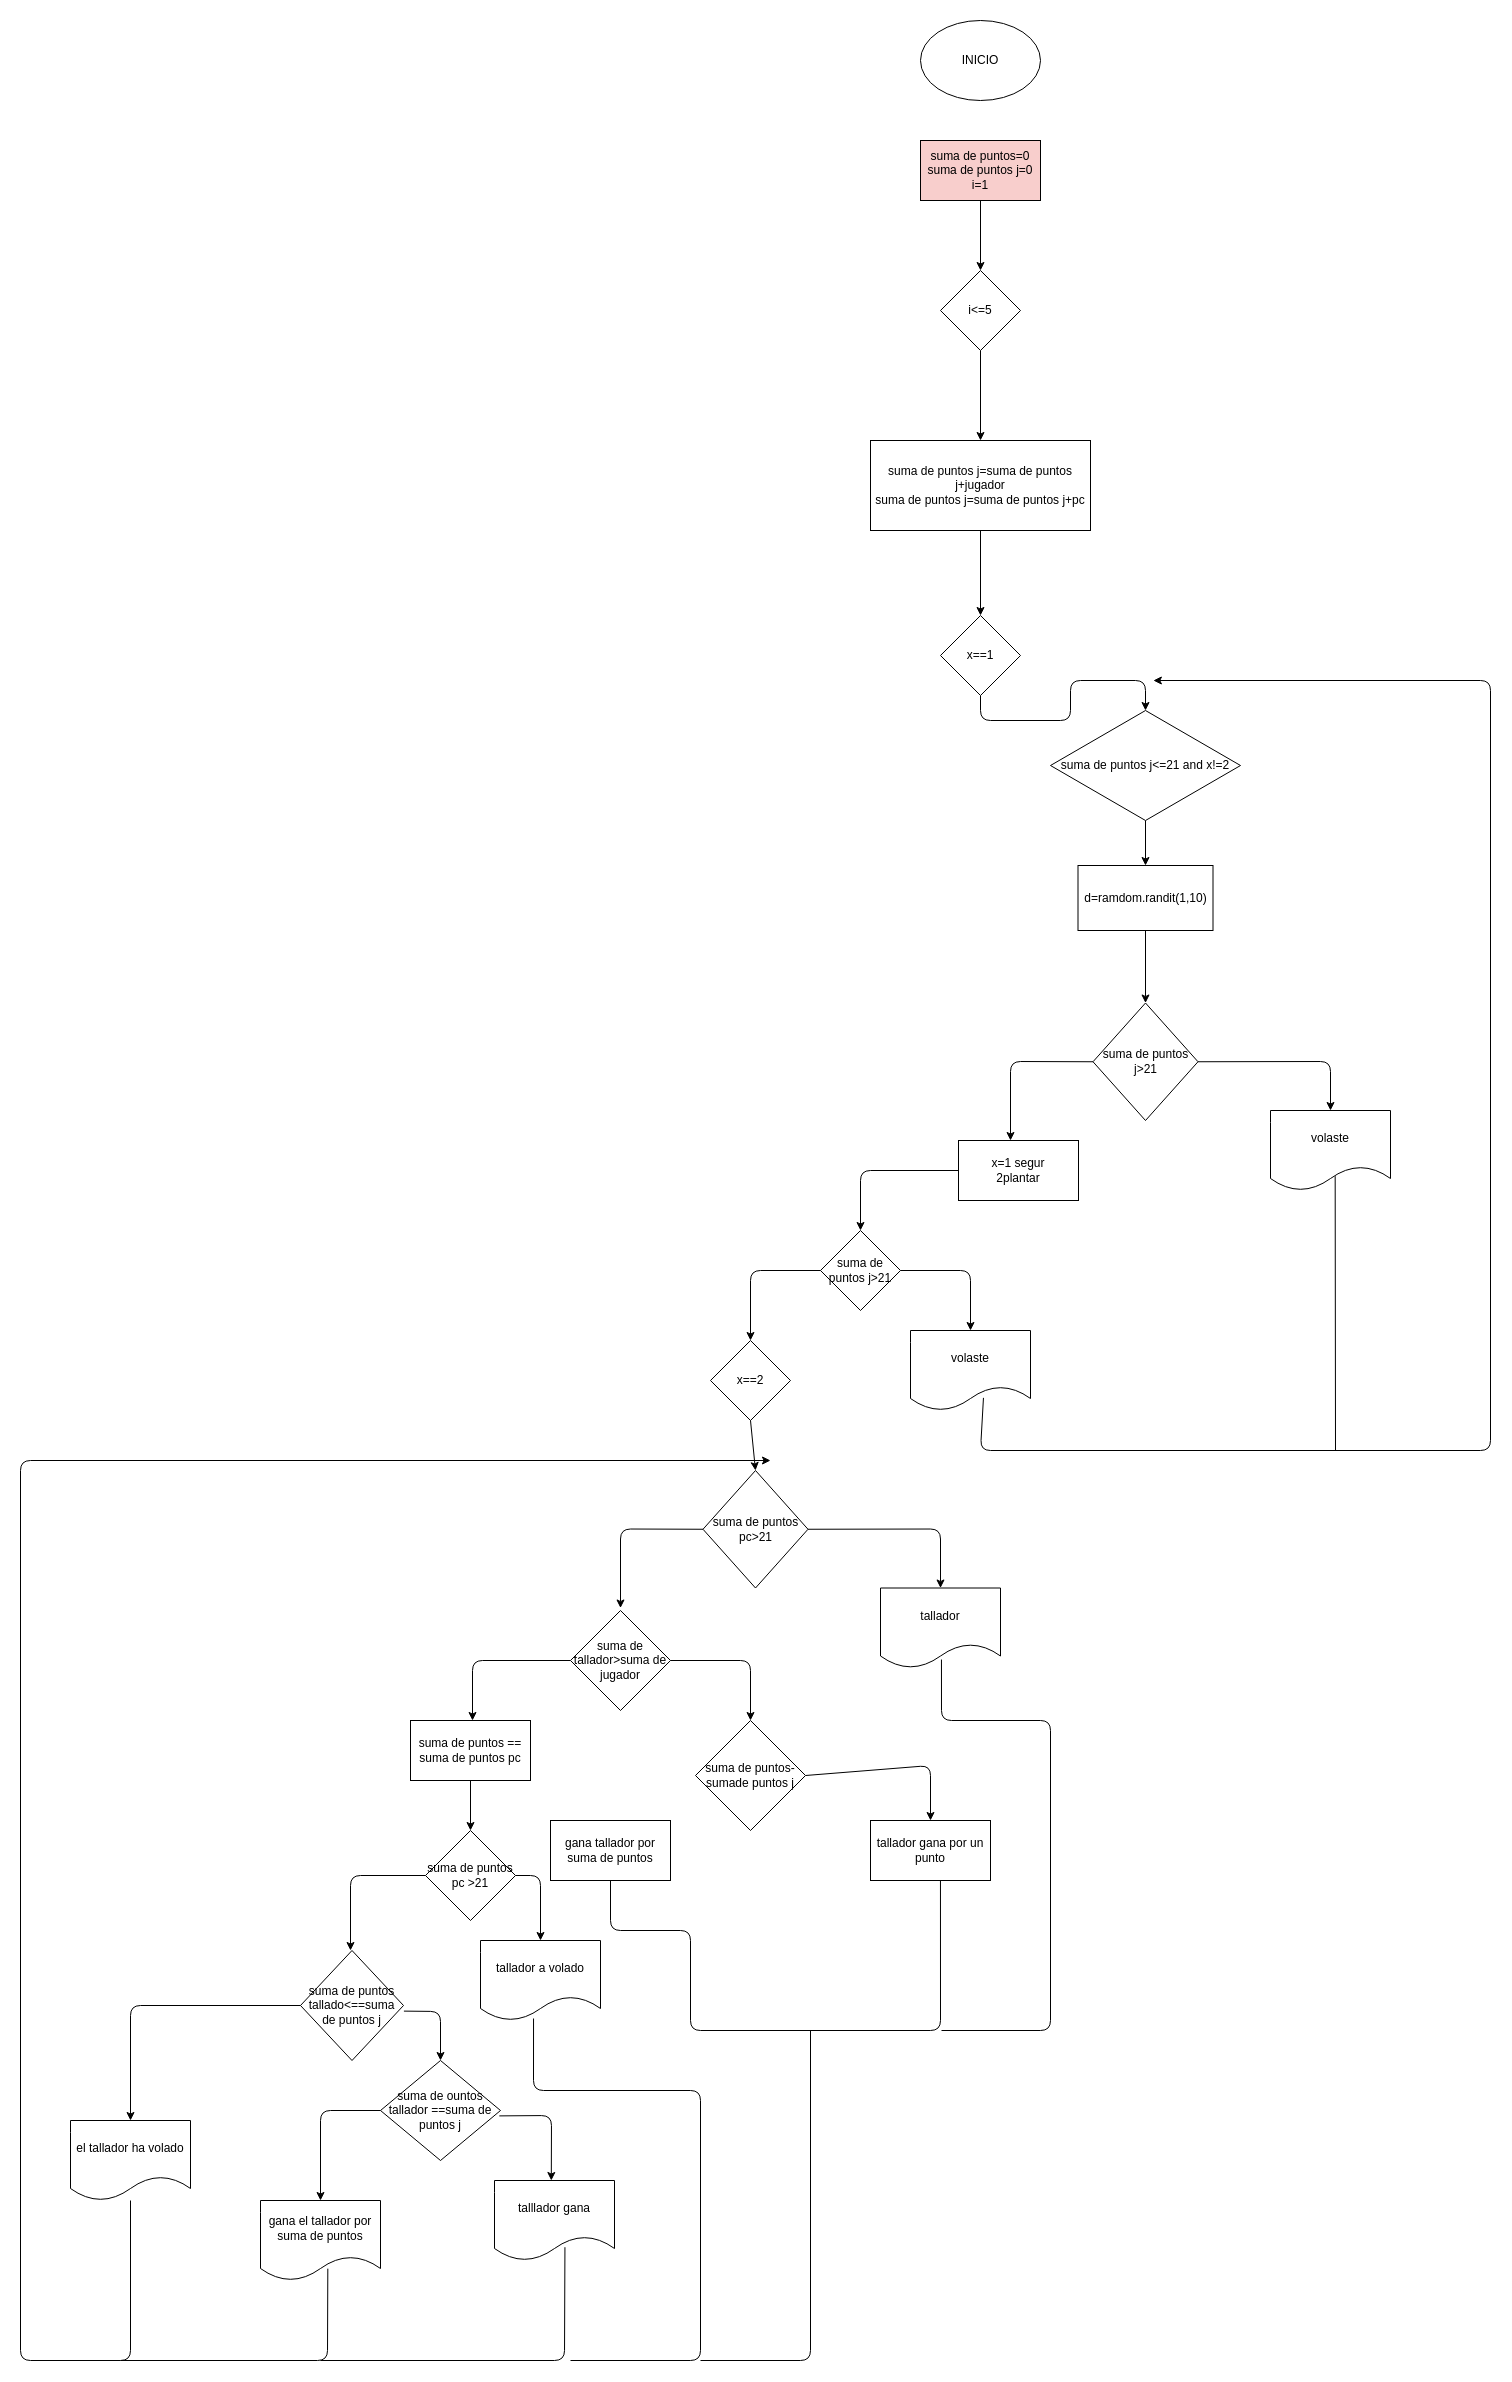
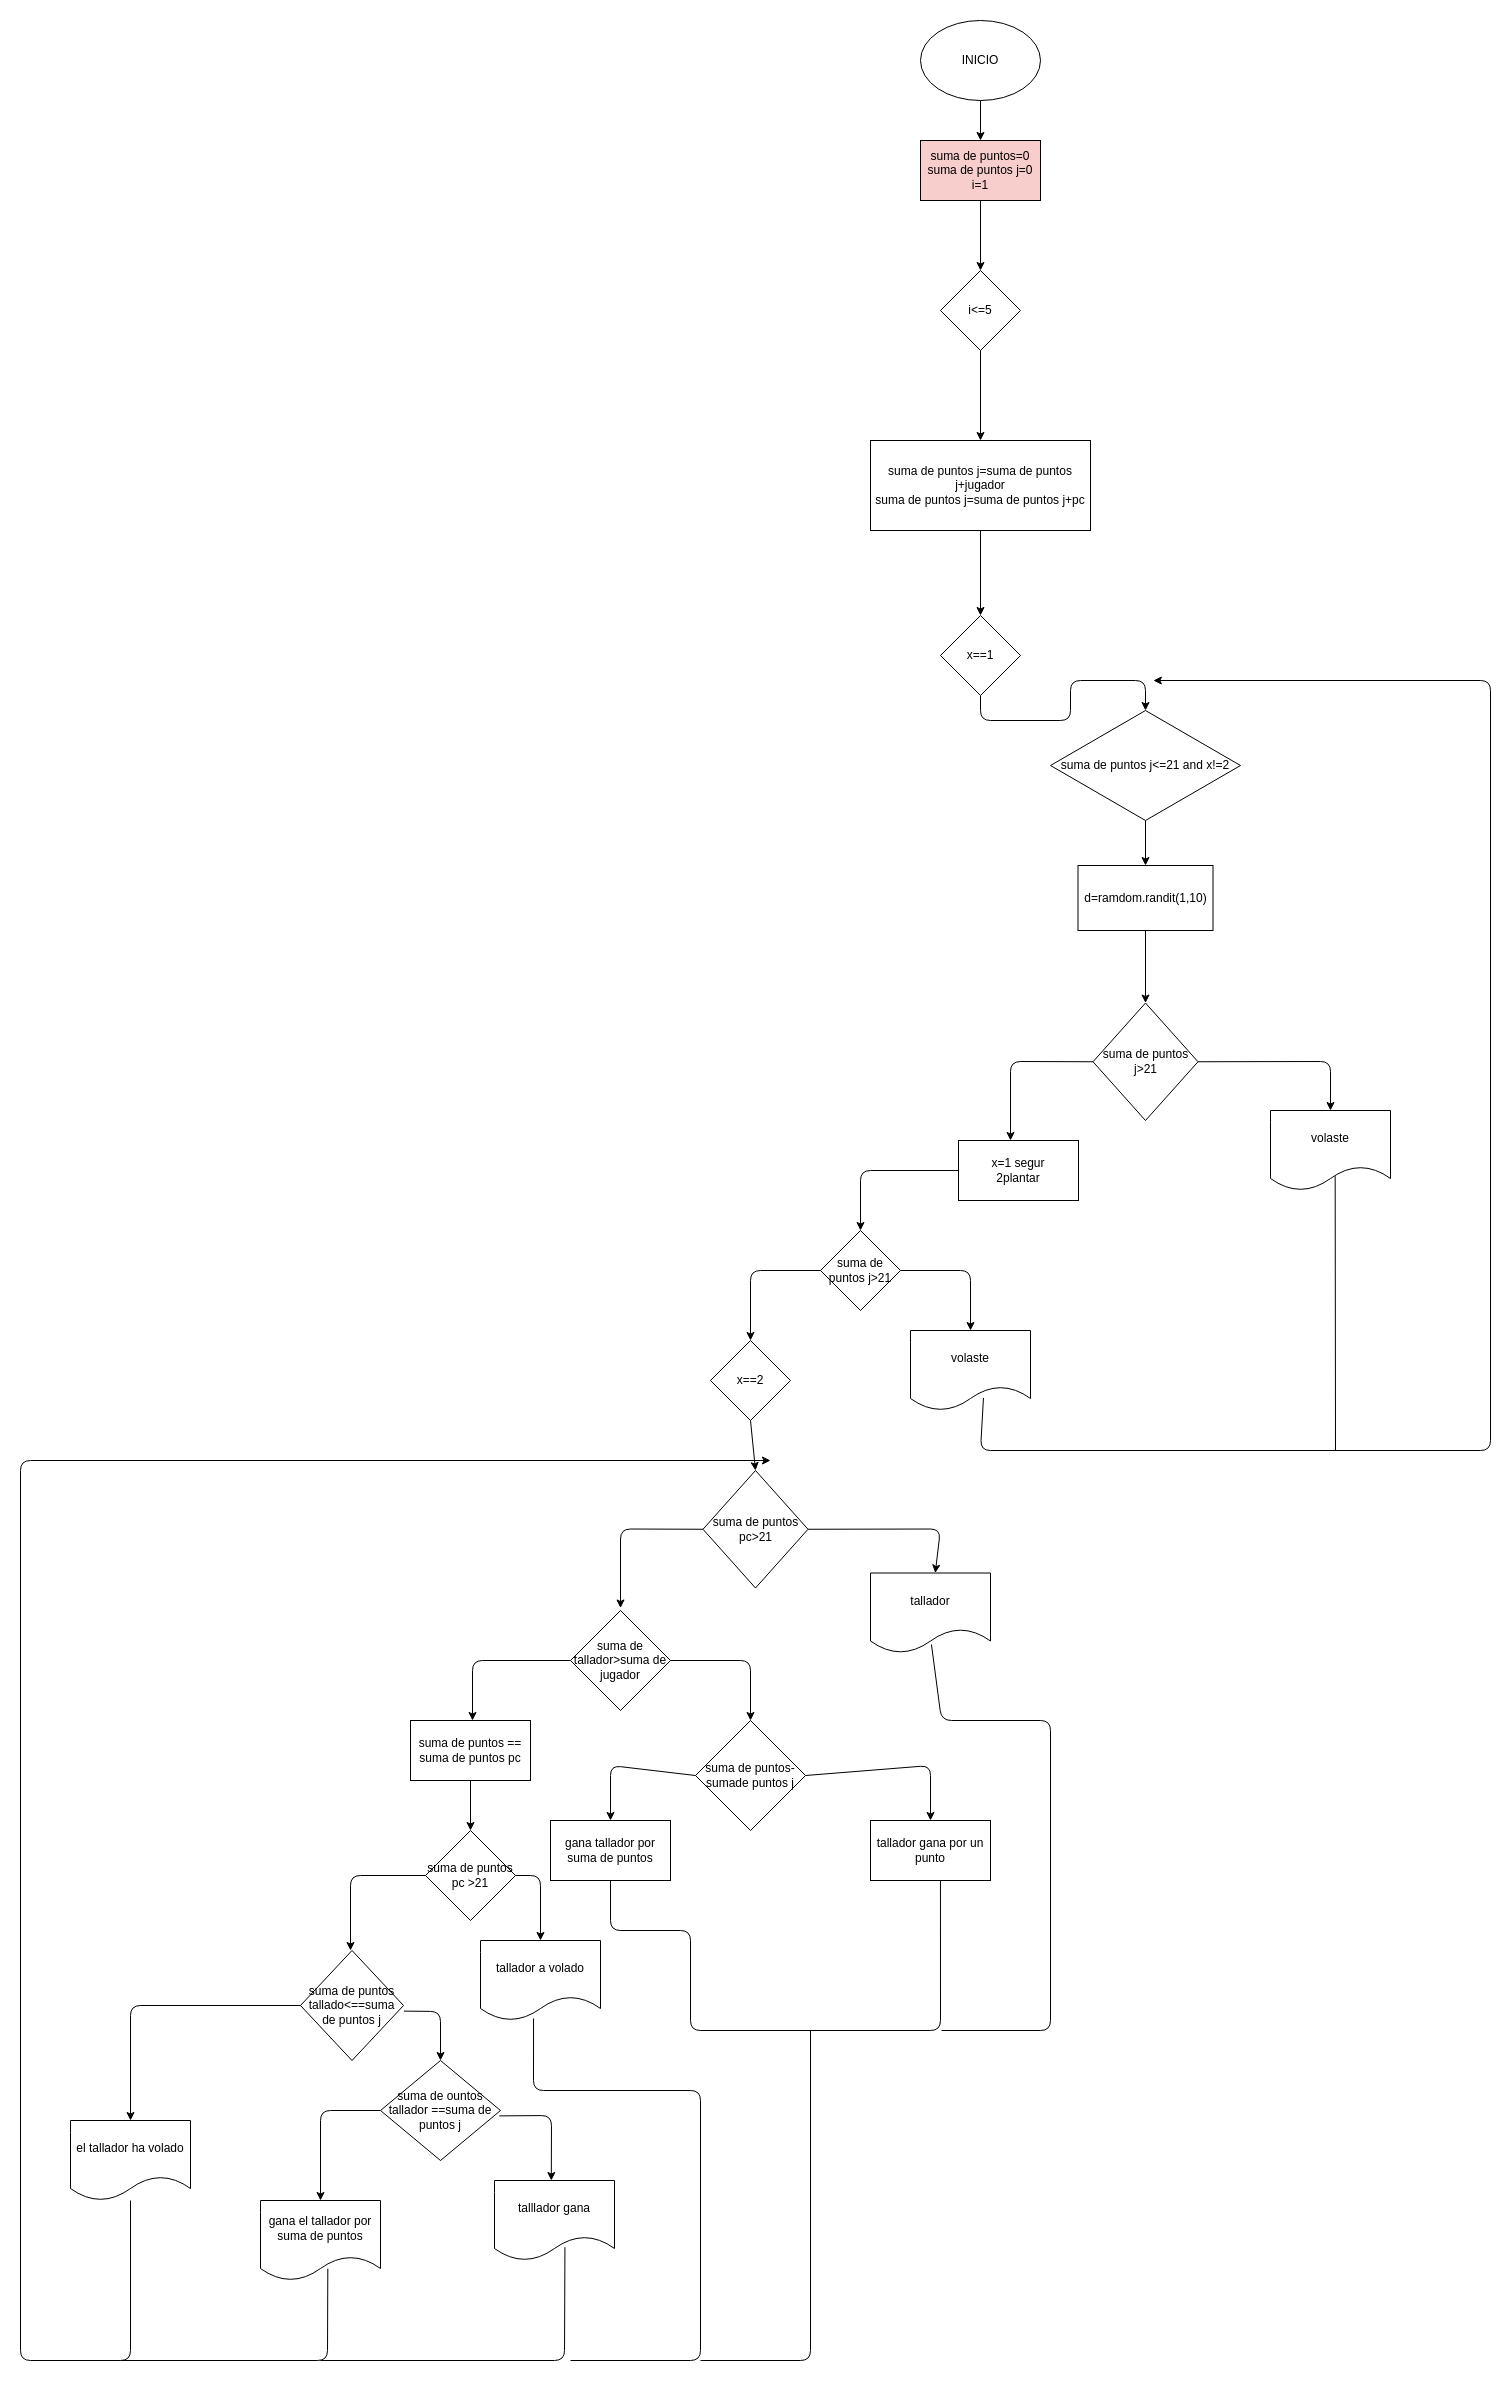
none -> (981, 117)
(941, 1628) -> (931, 1613)
none -> (634, 1768)
